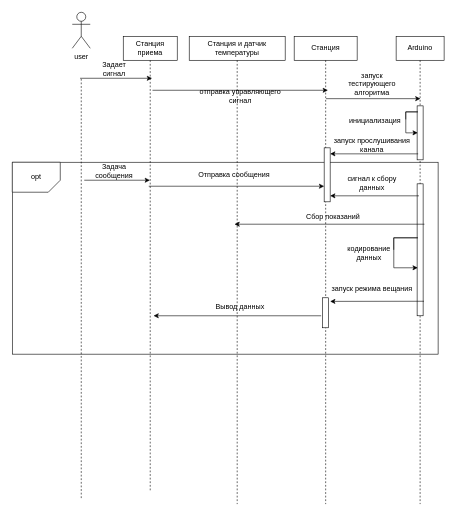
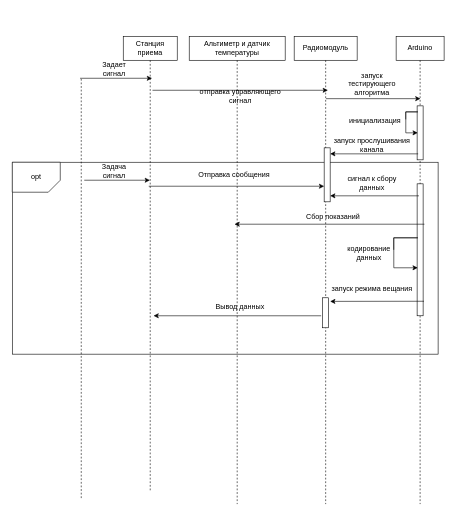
(81, 30) -> none
(237, 48) -> (237, 48)
(326, 48) -> (326, 48)
(114, 171) -> (114, 171)
